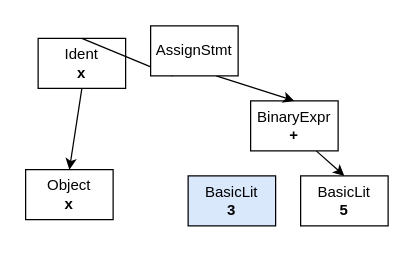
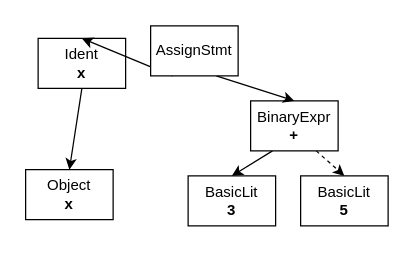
(87, 40) -> (91, 42)
none -> (256, 161)
(328, 161) -> (328, 161)
(232, 201) -> (232, 201)
